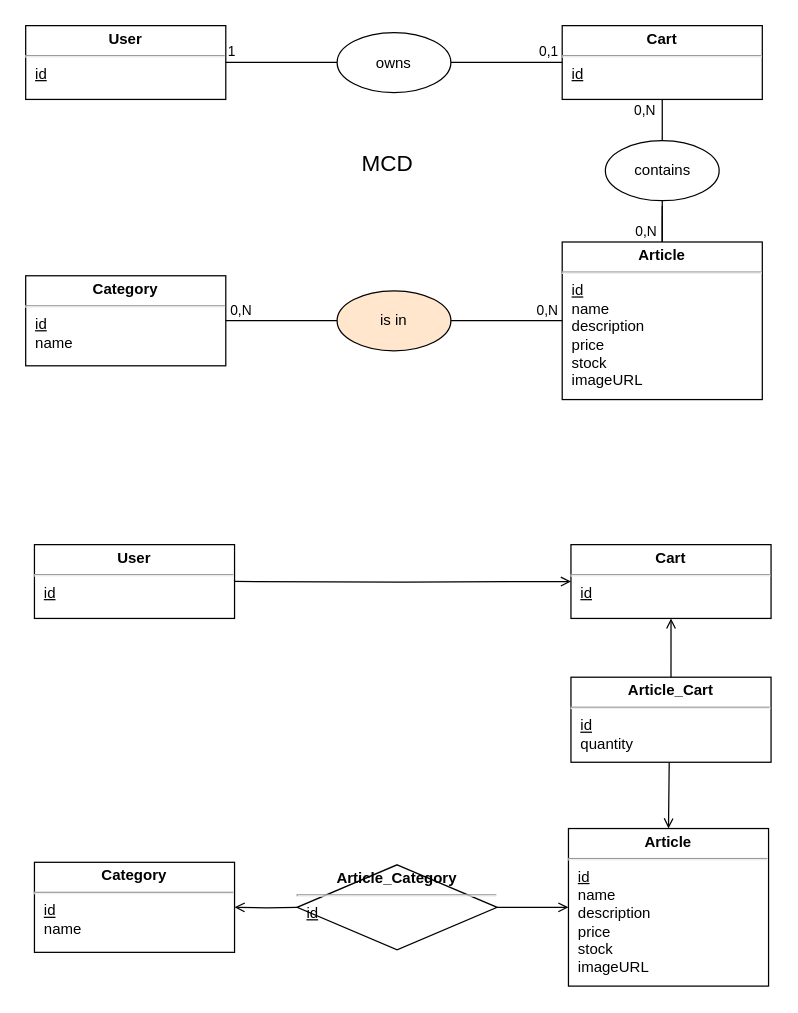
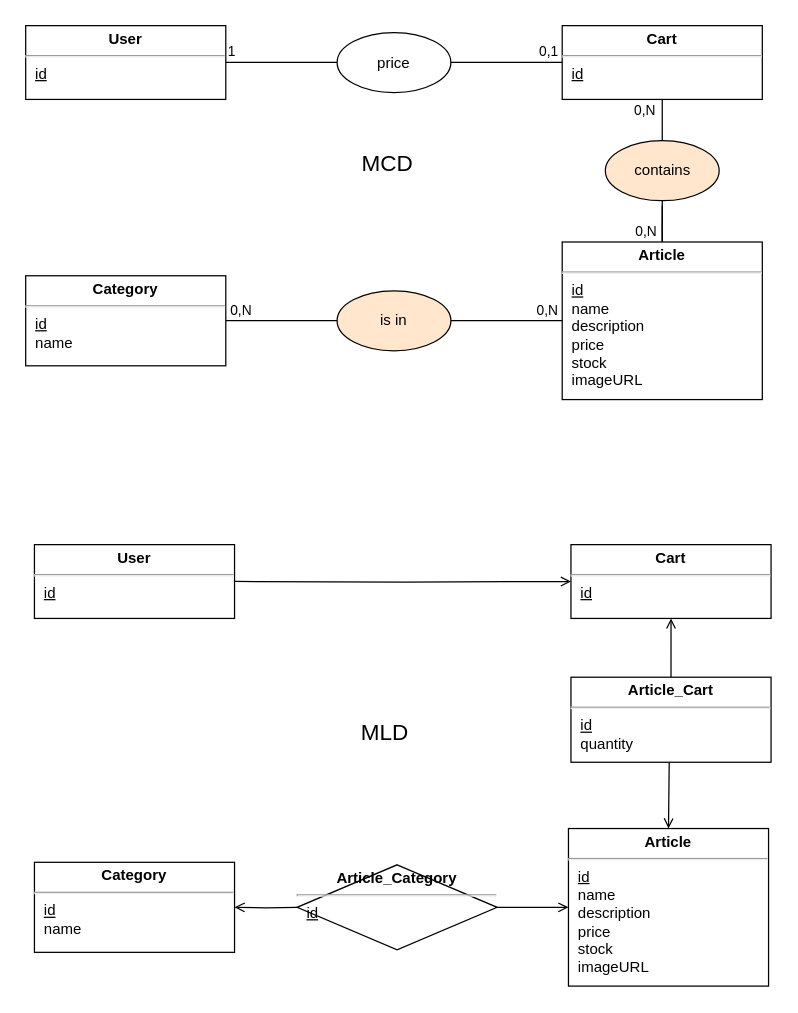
(394, 63) -> (394, 63)
(662, 171) -> (662, 171)
none -> (385, 733)
